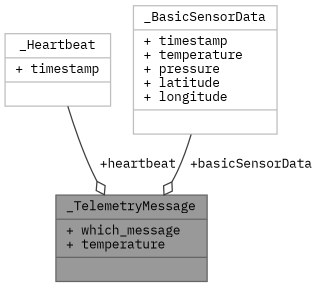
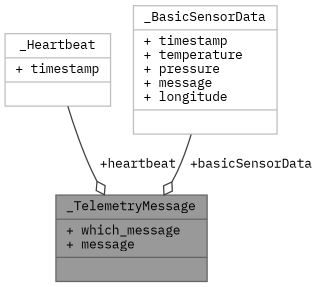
(182, 83) -> (179, 83)
(116, 245) -> (101, 245)
